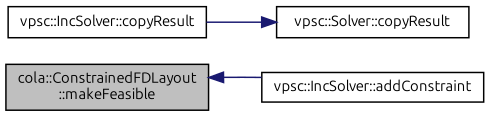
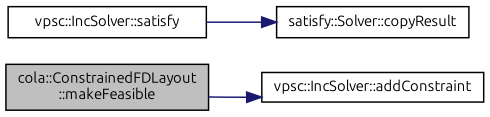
(107, 22) -> (107, 22)
(373, 22) -> (373, 22)
(243, 77) -> (228, 97)
